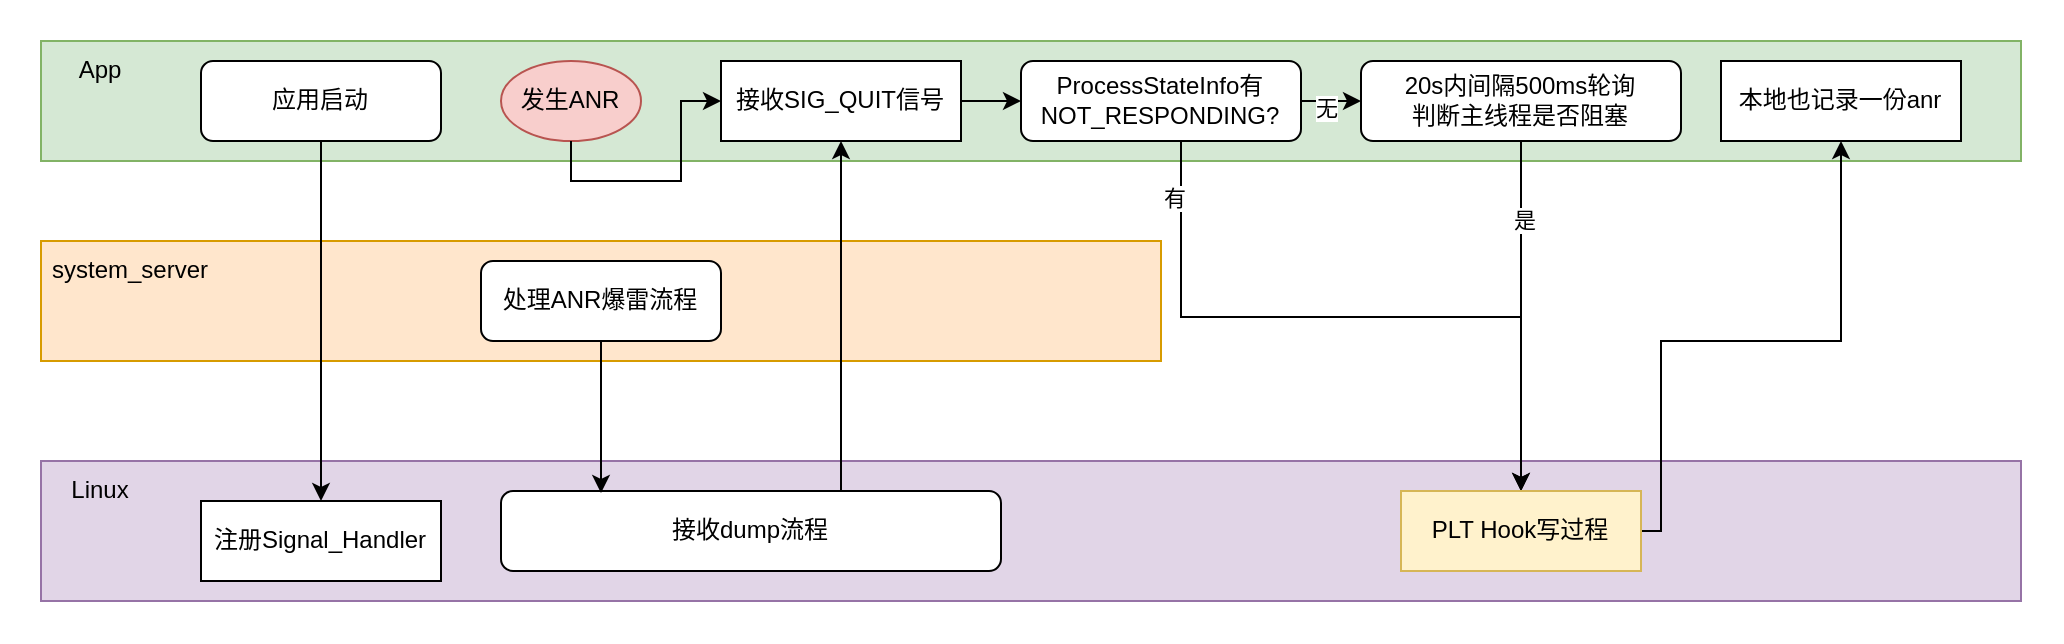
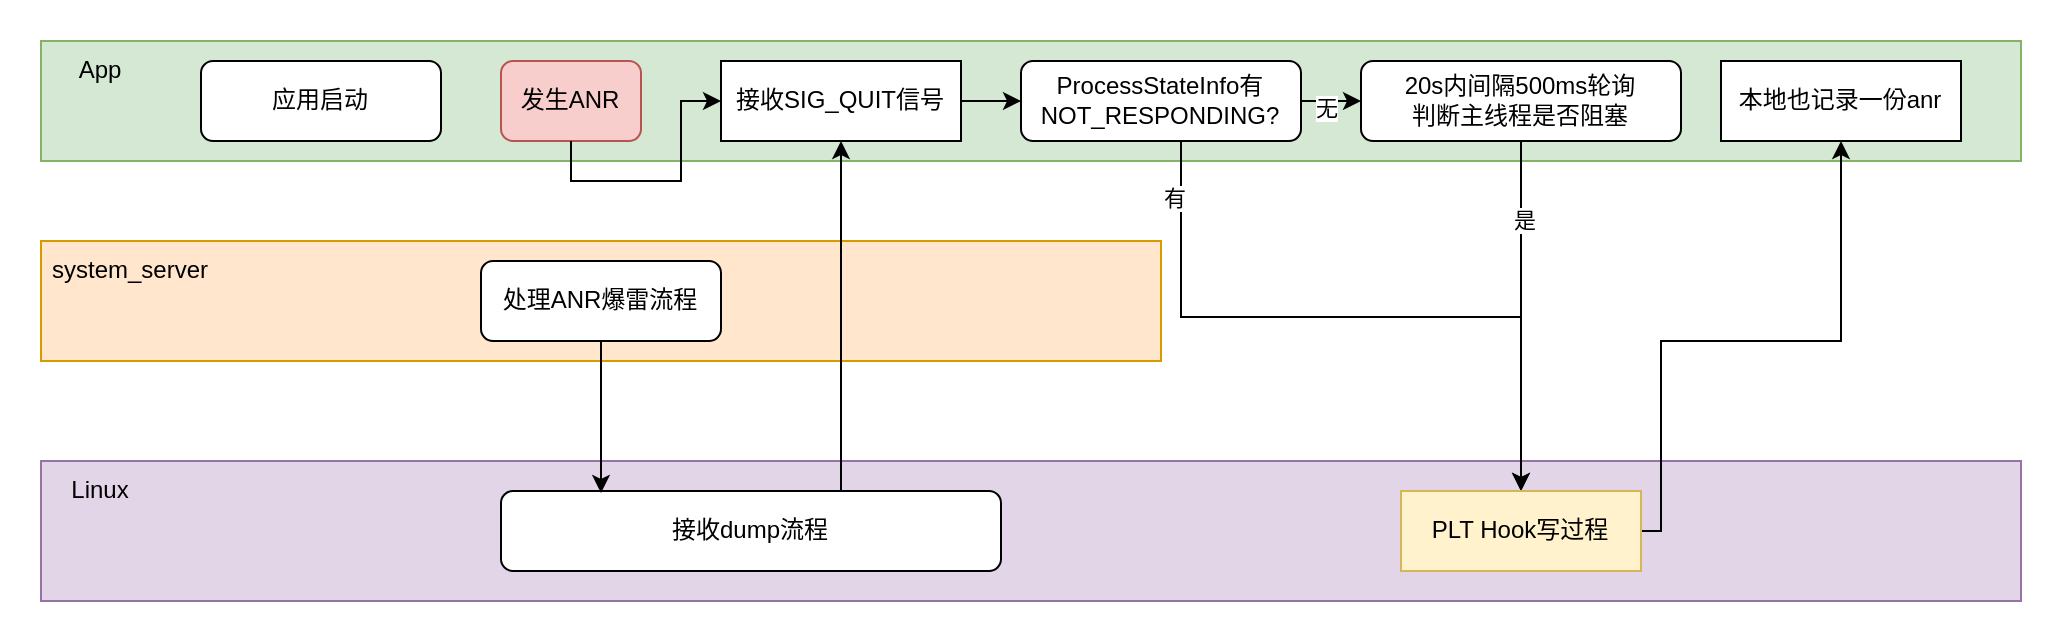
(571, 101) -> (571, 101)
(321, 314) -> none
(321, 541) -> none
